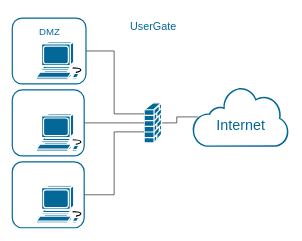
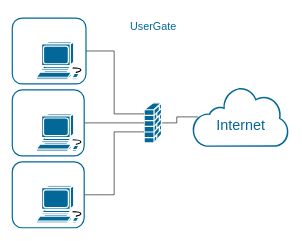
(49, 30) -> none
